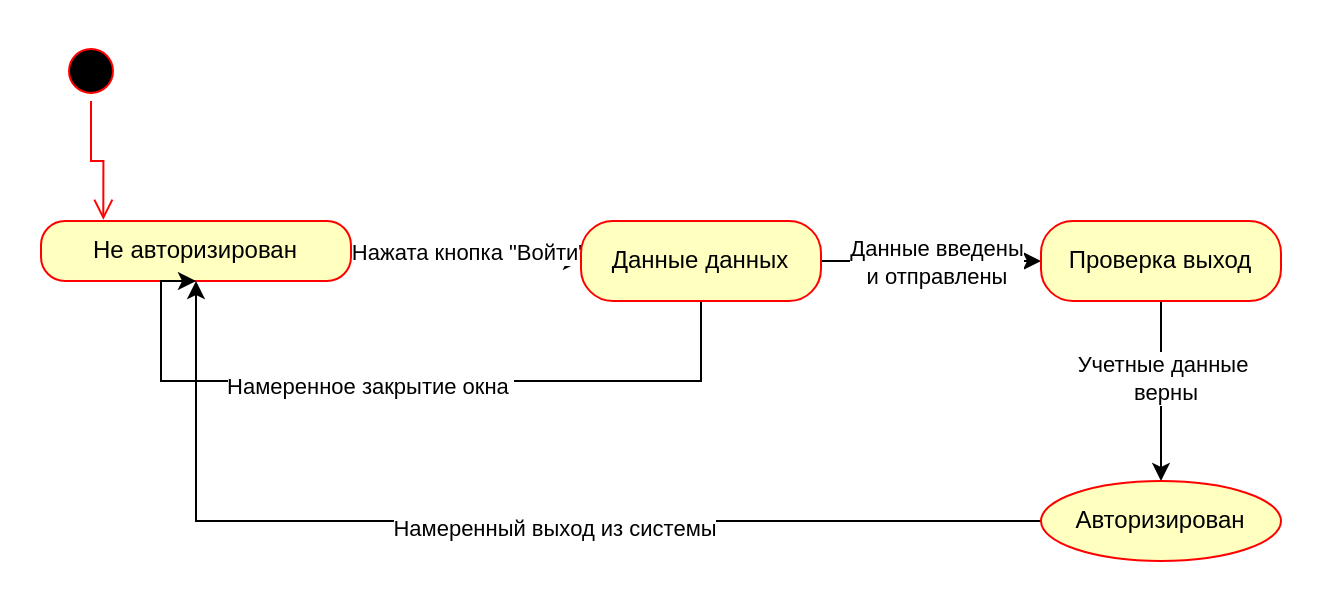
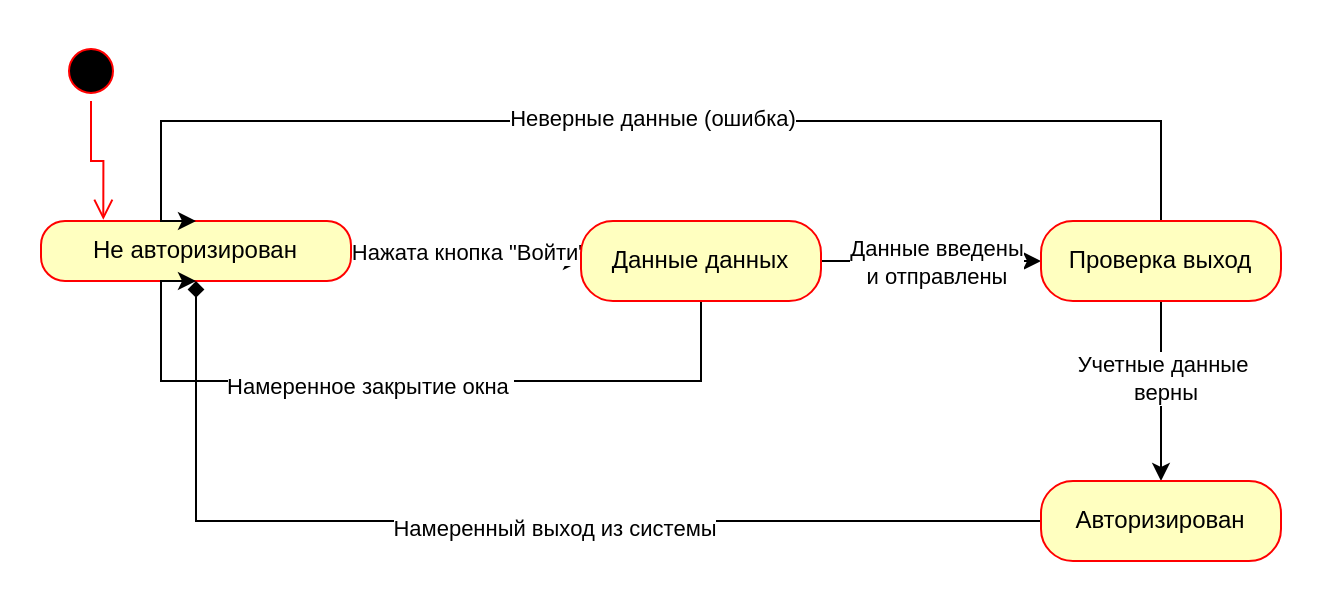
none -> (650, 121)
(196, 296) -> (196, 297)
(1161, 521) -> (1161, 521)
